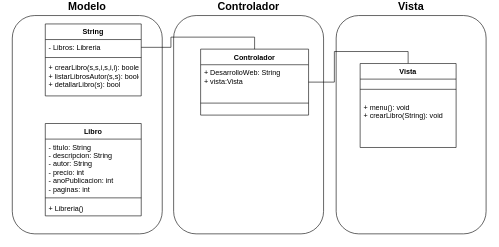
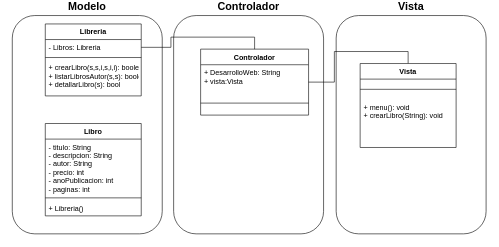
(93, 32) -> (93, 32)
